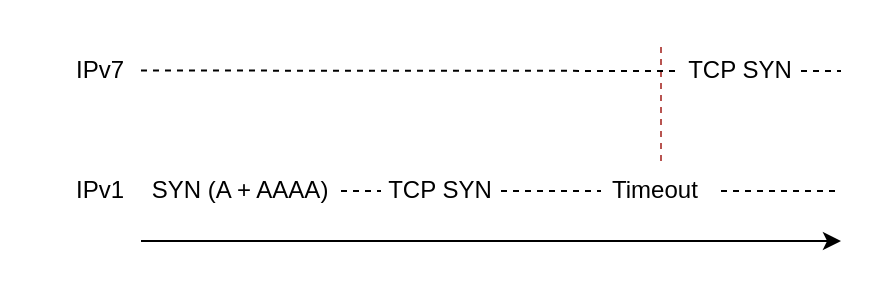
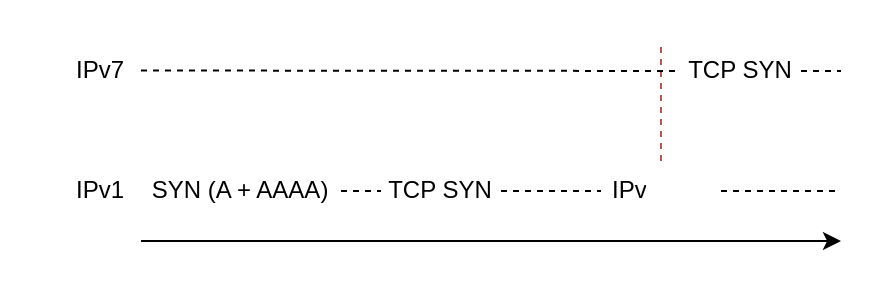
(657, 191) -> (633, 191)
